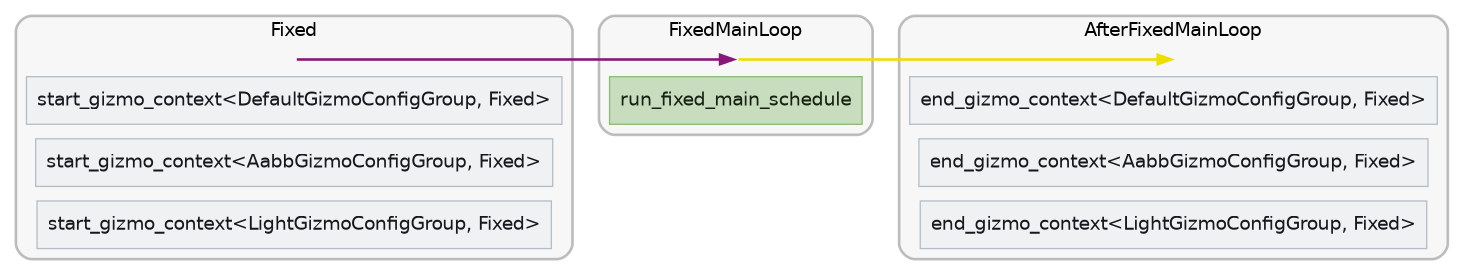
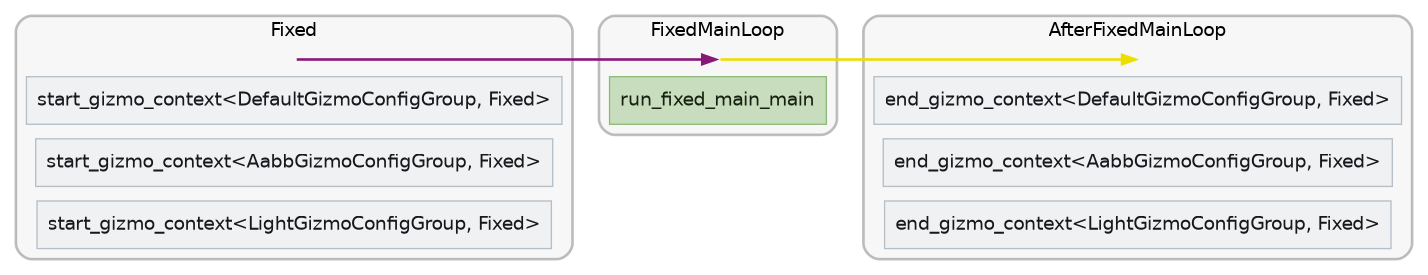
(736, 100) -> (718, 100)
